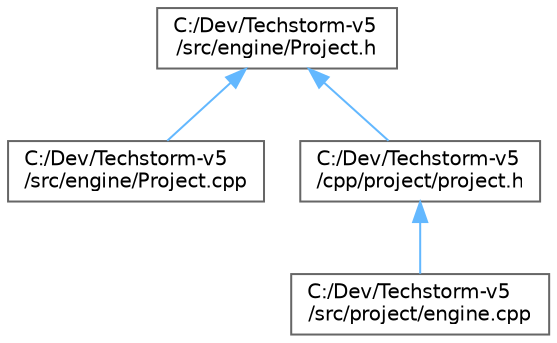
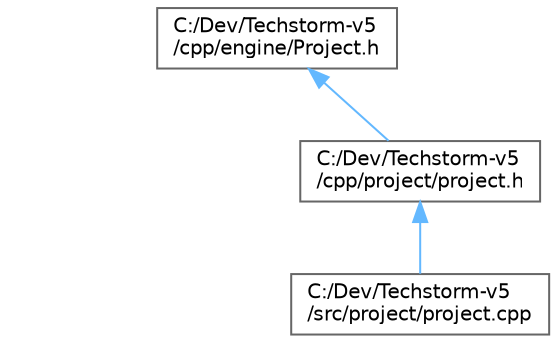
(277, 38) -> (277, 38)
(136, 171) -> none
(420, 304) -> (420, 304)
